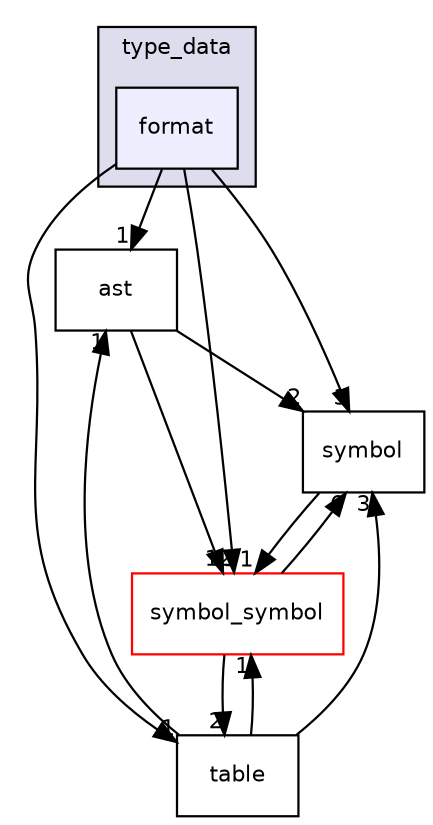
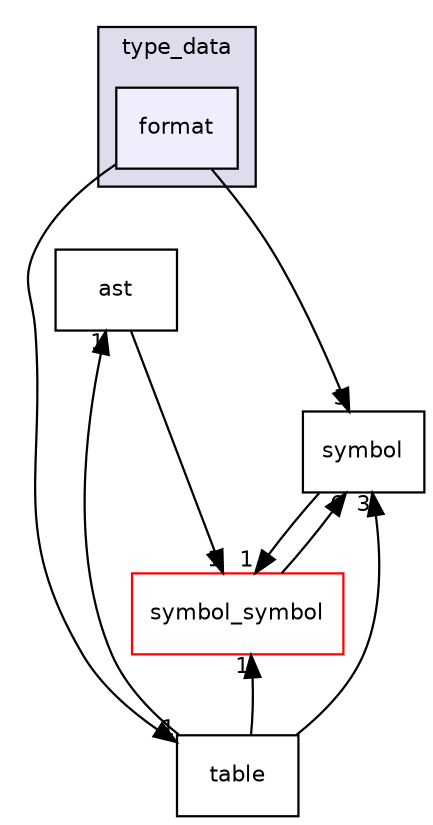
(150, 200) -> none
(230, 365) -> none
(214, 378) -> none
(223, 684) -> none
